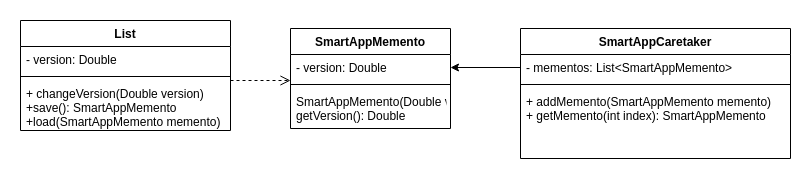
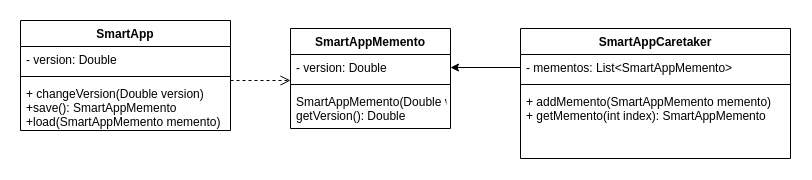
(125, 34) -> (125, 34)
